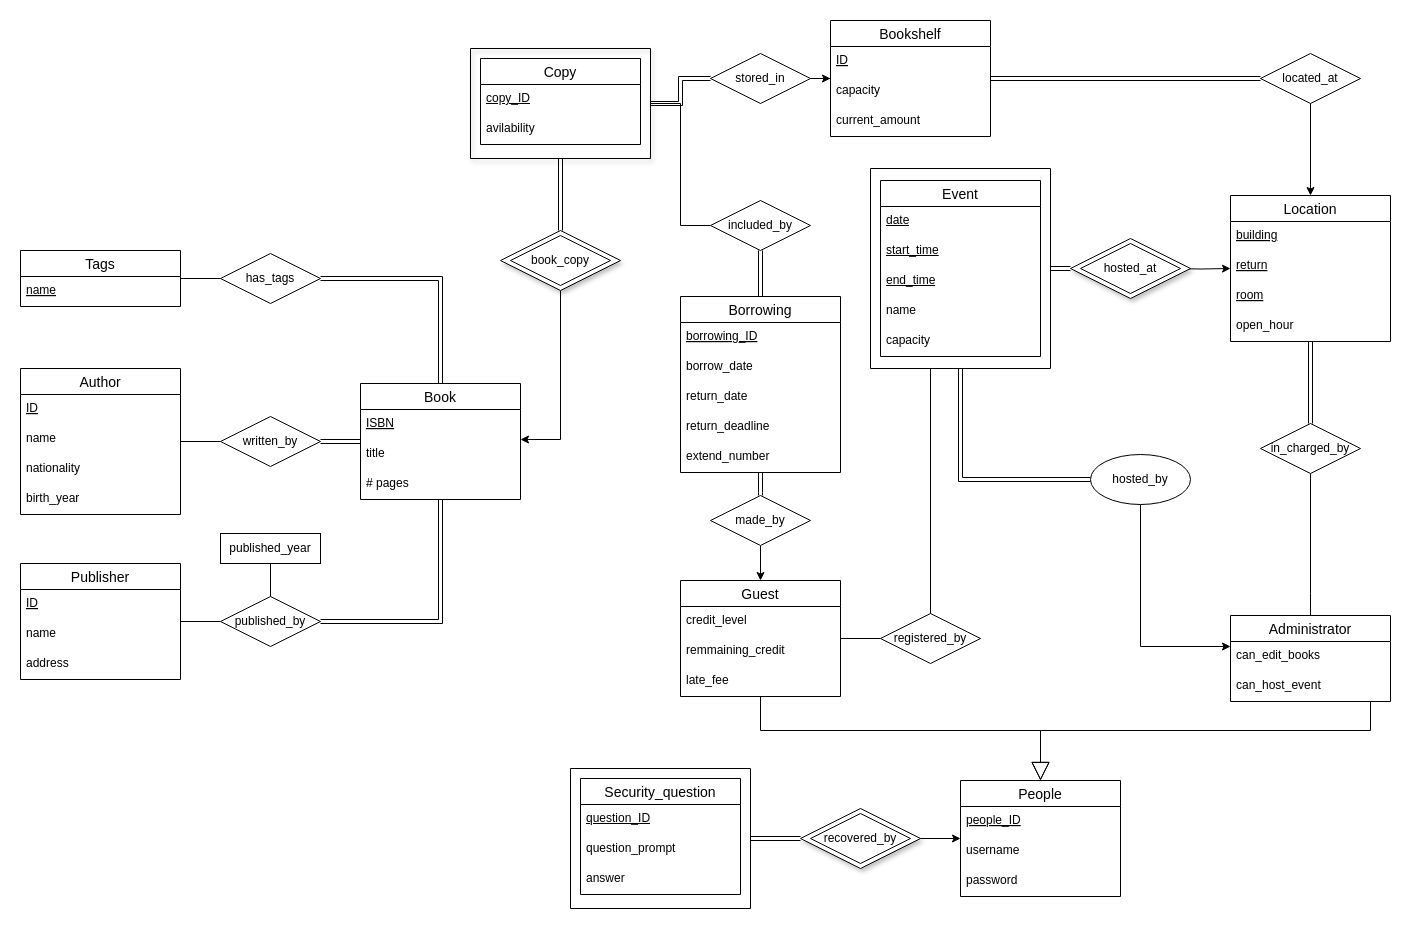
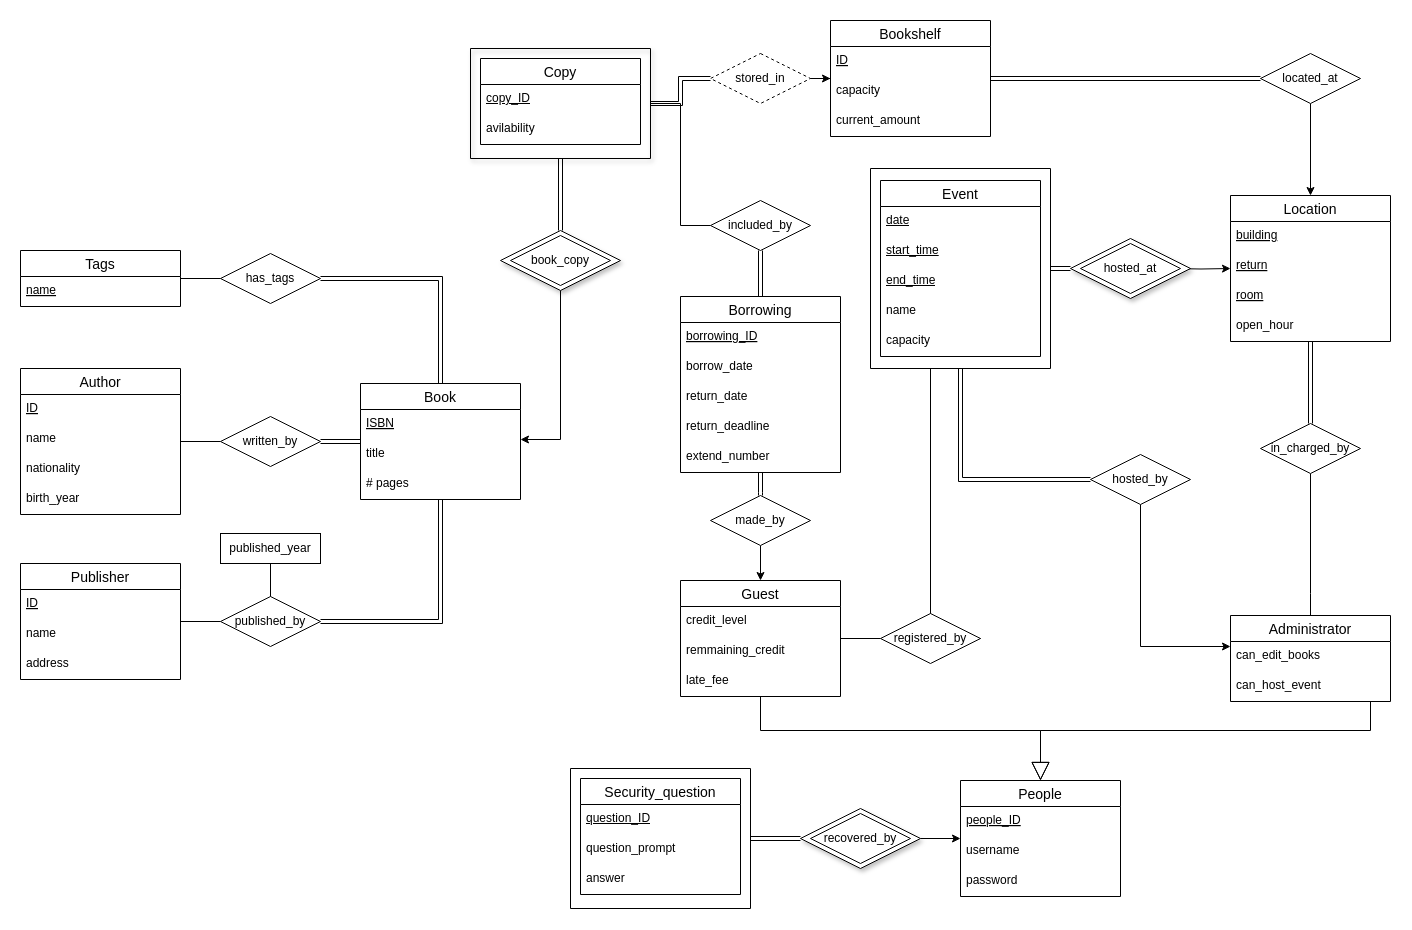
(761, 79) -> (761, 79)
(1141, 480) -> (1141, 480)
